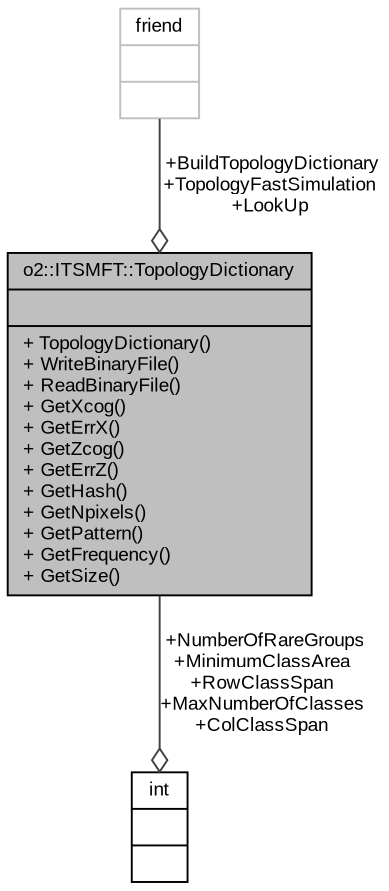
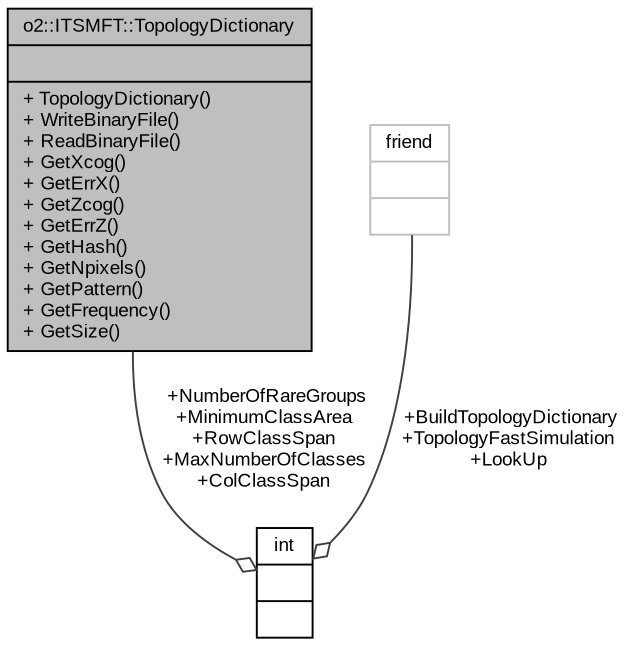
(160, 174) -> (398, 397)
